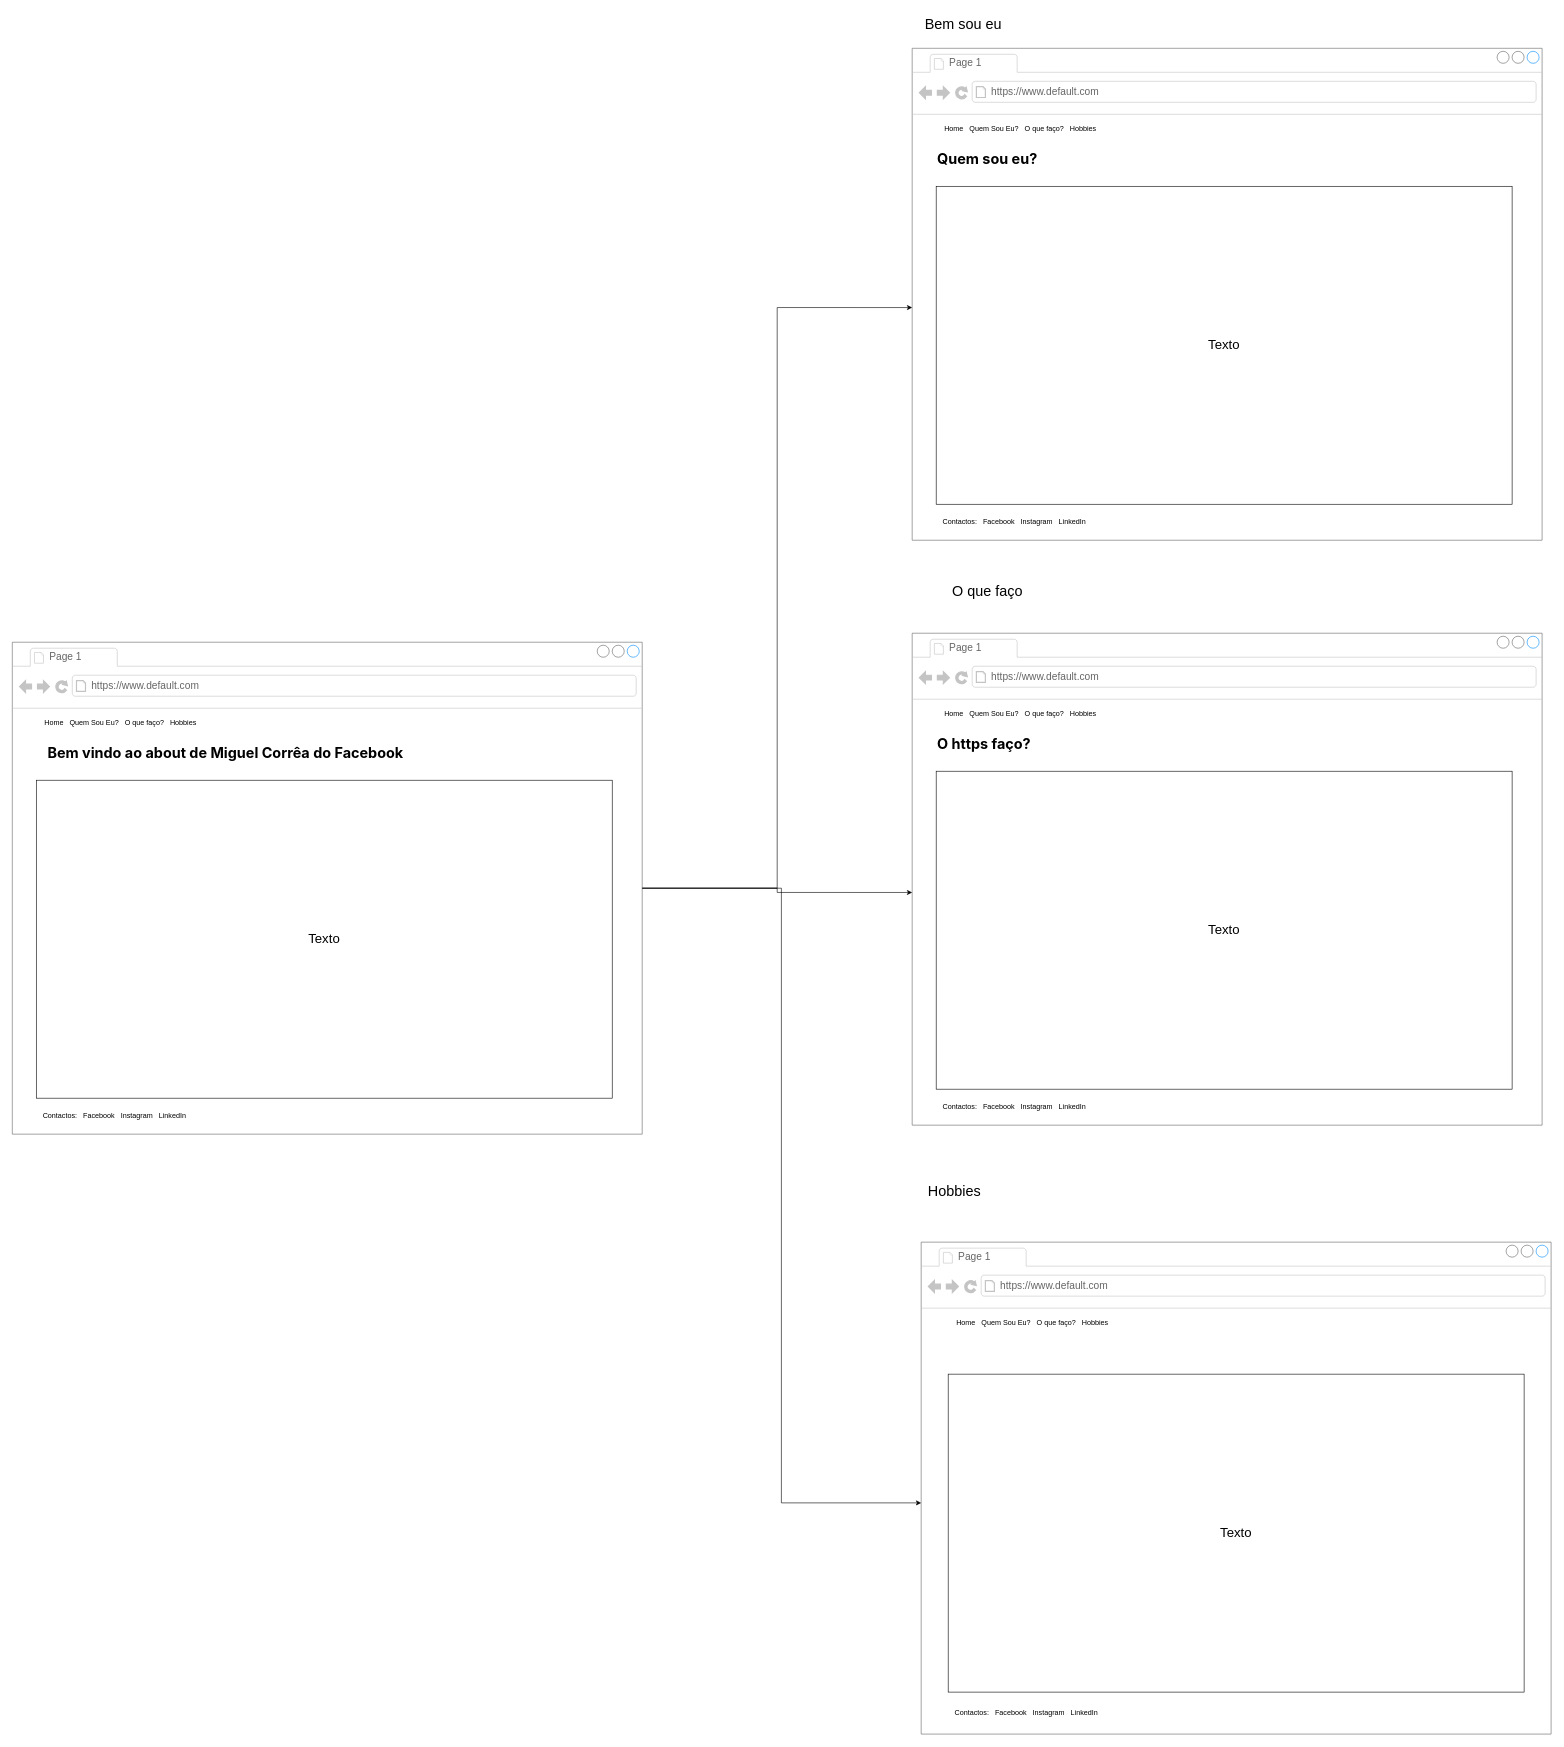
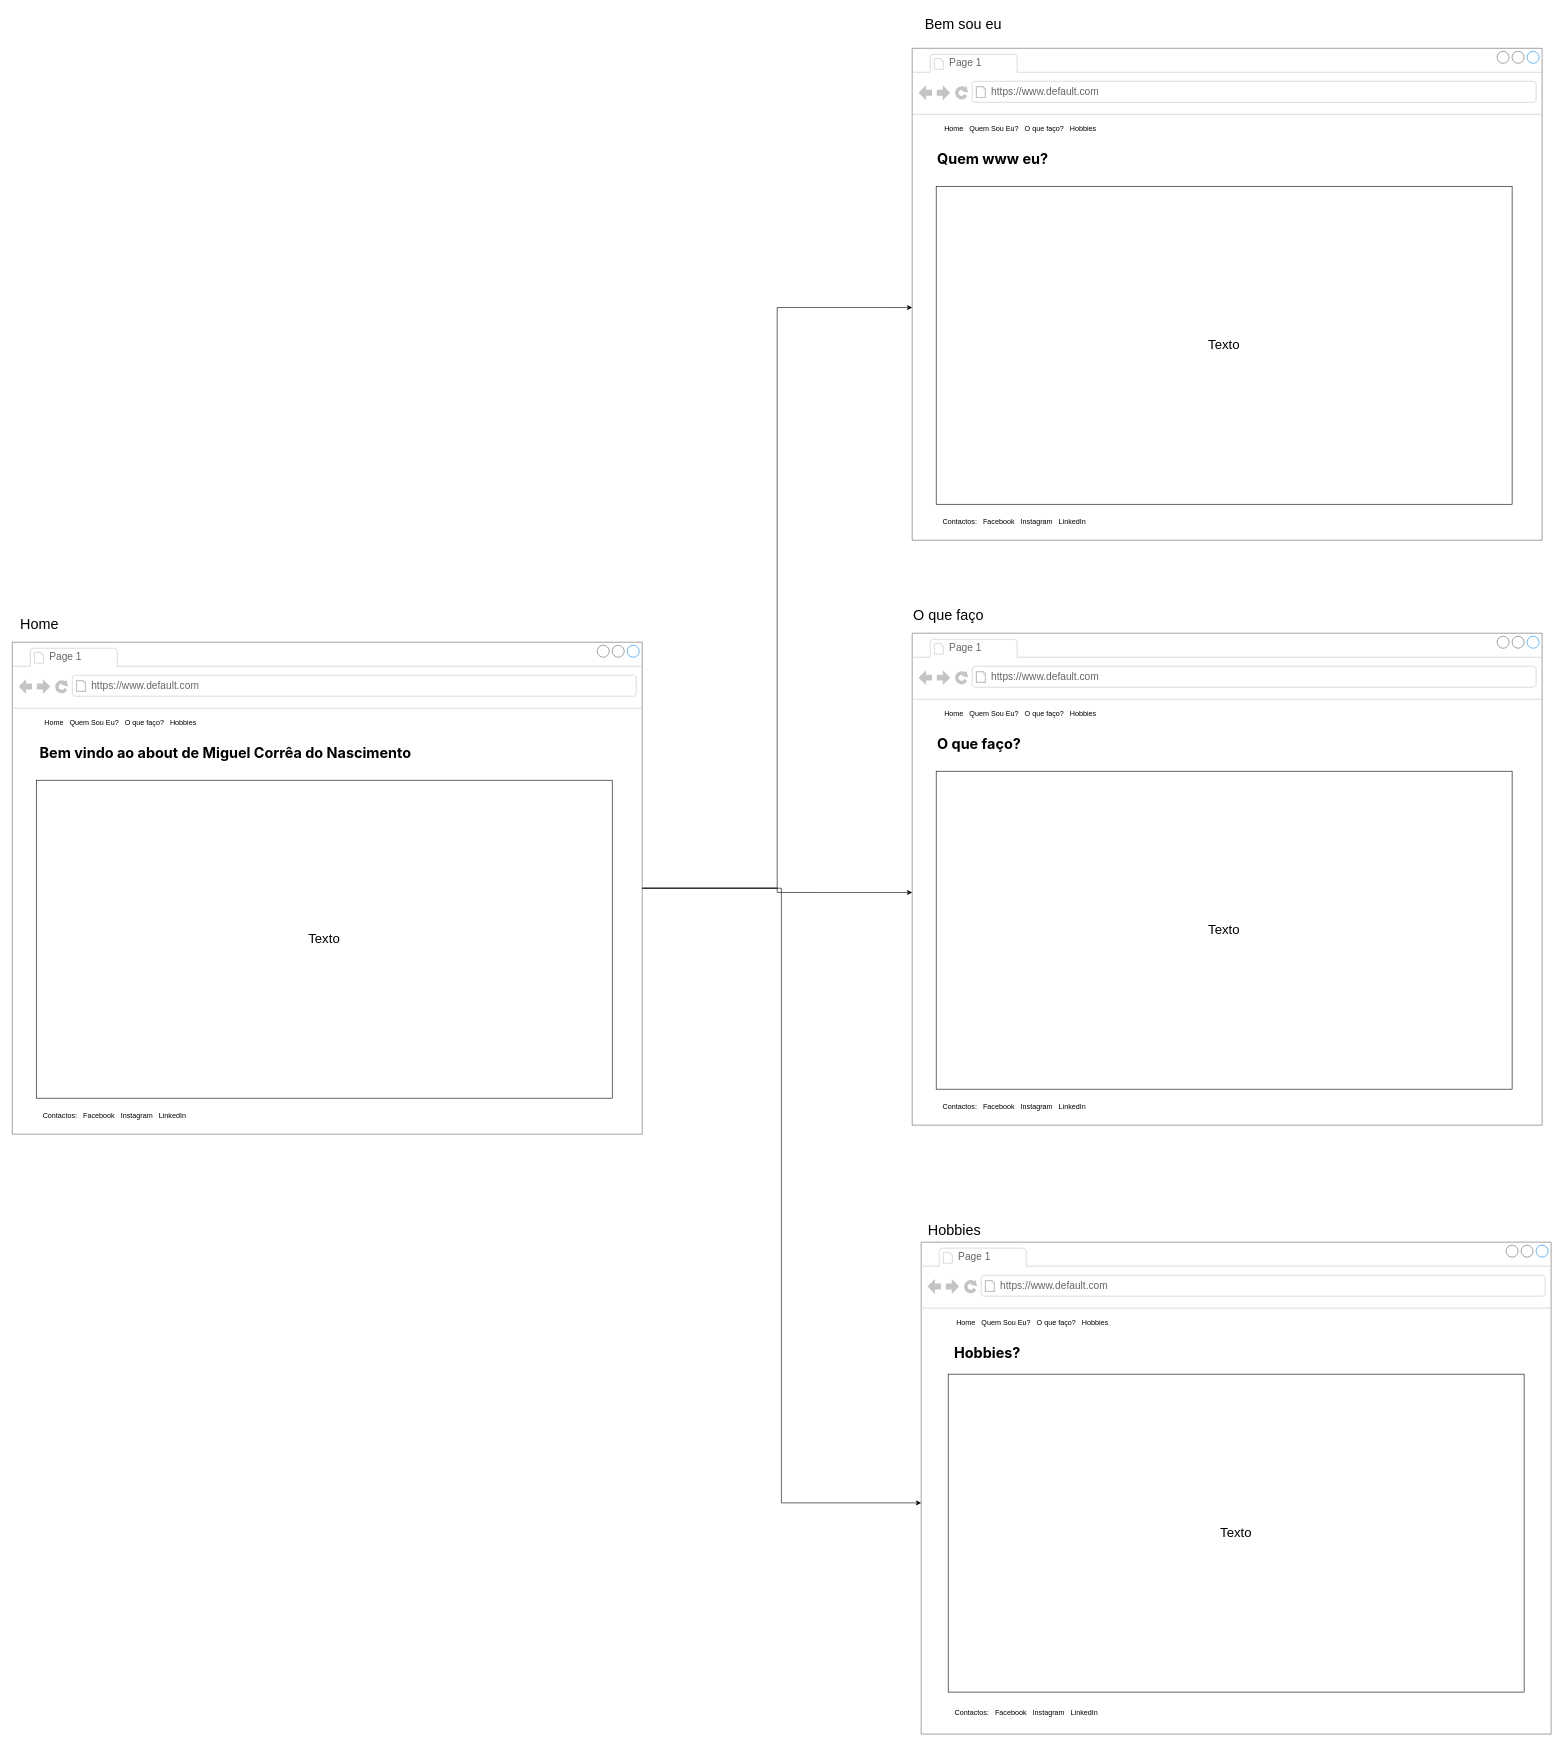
(960, 159) -> (960, 159)
(987, 591) -> (948, 615)
none -> (39, 624)
(962, 744) -> (958, 744)
(226, 753) -> (226, 753)
(954, 1191) -> (954, 1230)
none -> (987, 1353)
